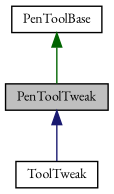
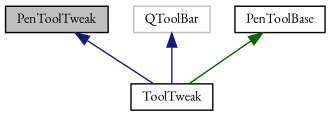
none -> (172, 19)
(57, 65) -> (220, 62)
